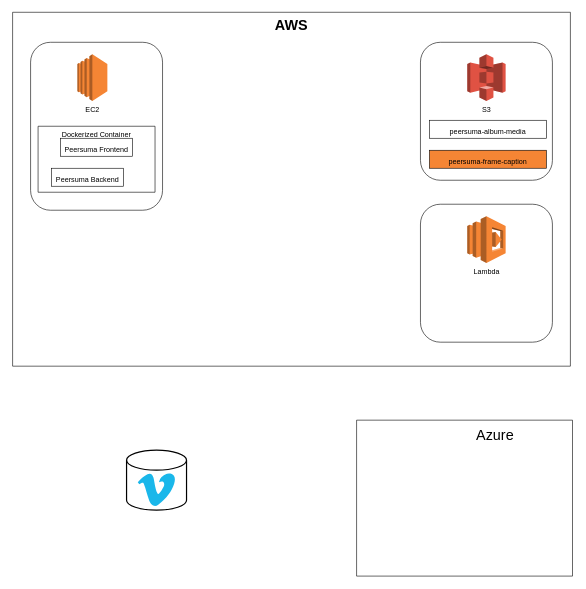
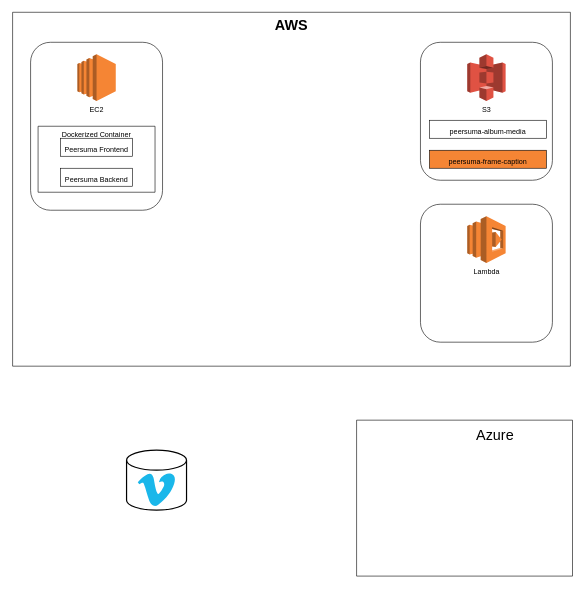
(92, 78) -> (96, 78)
(87, 177) -> (96, 177)
